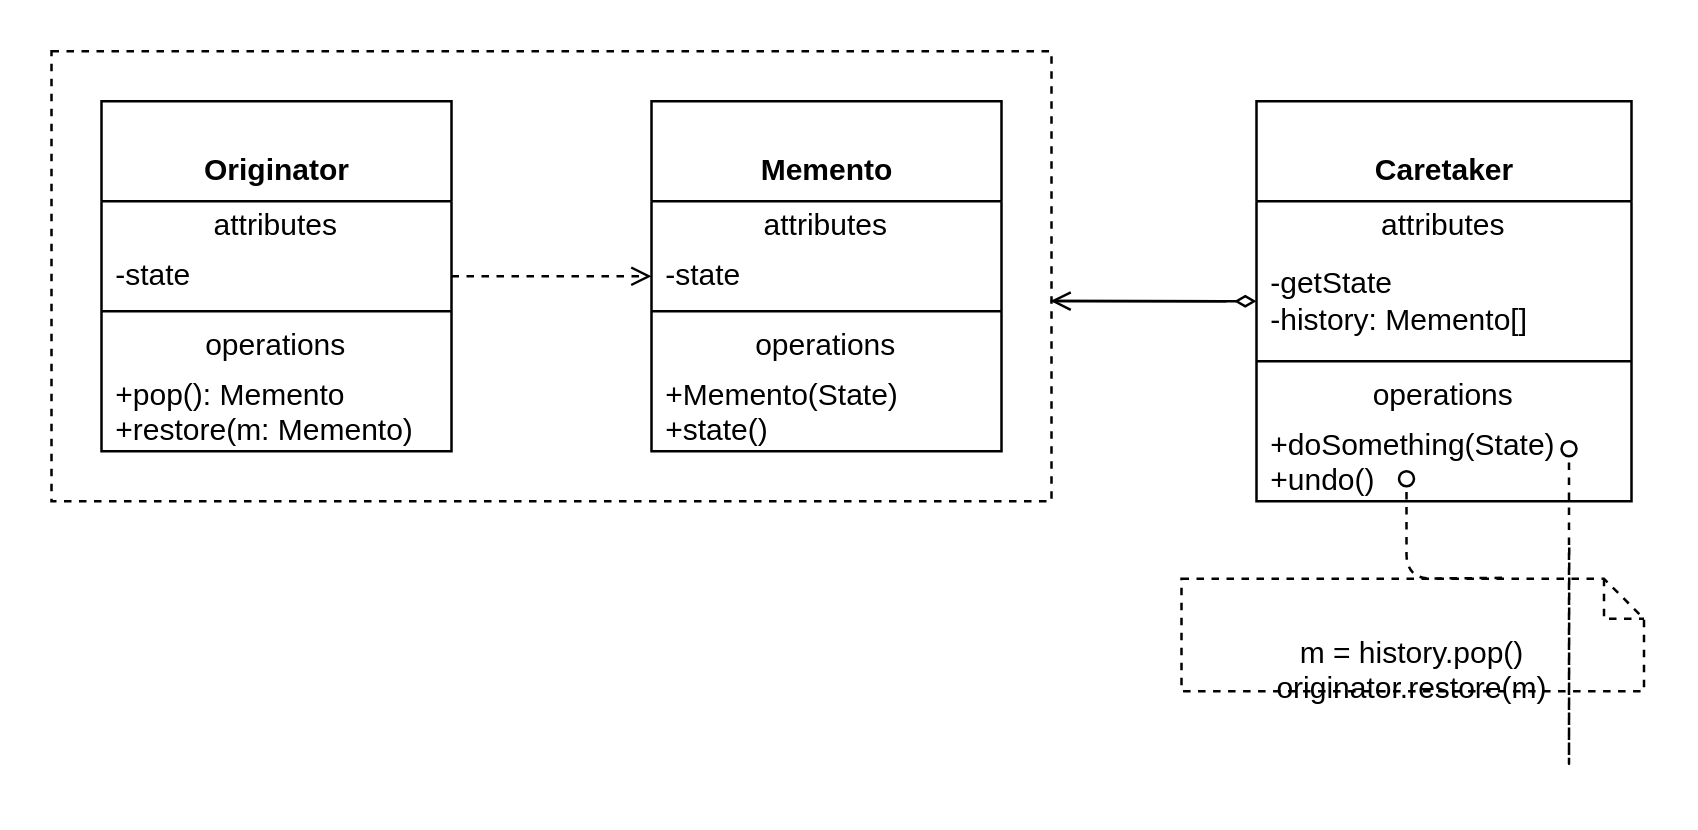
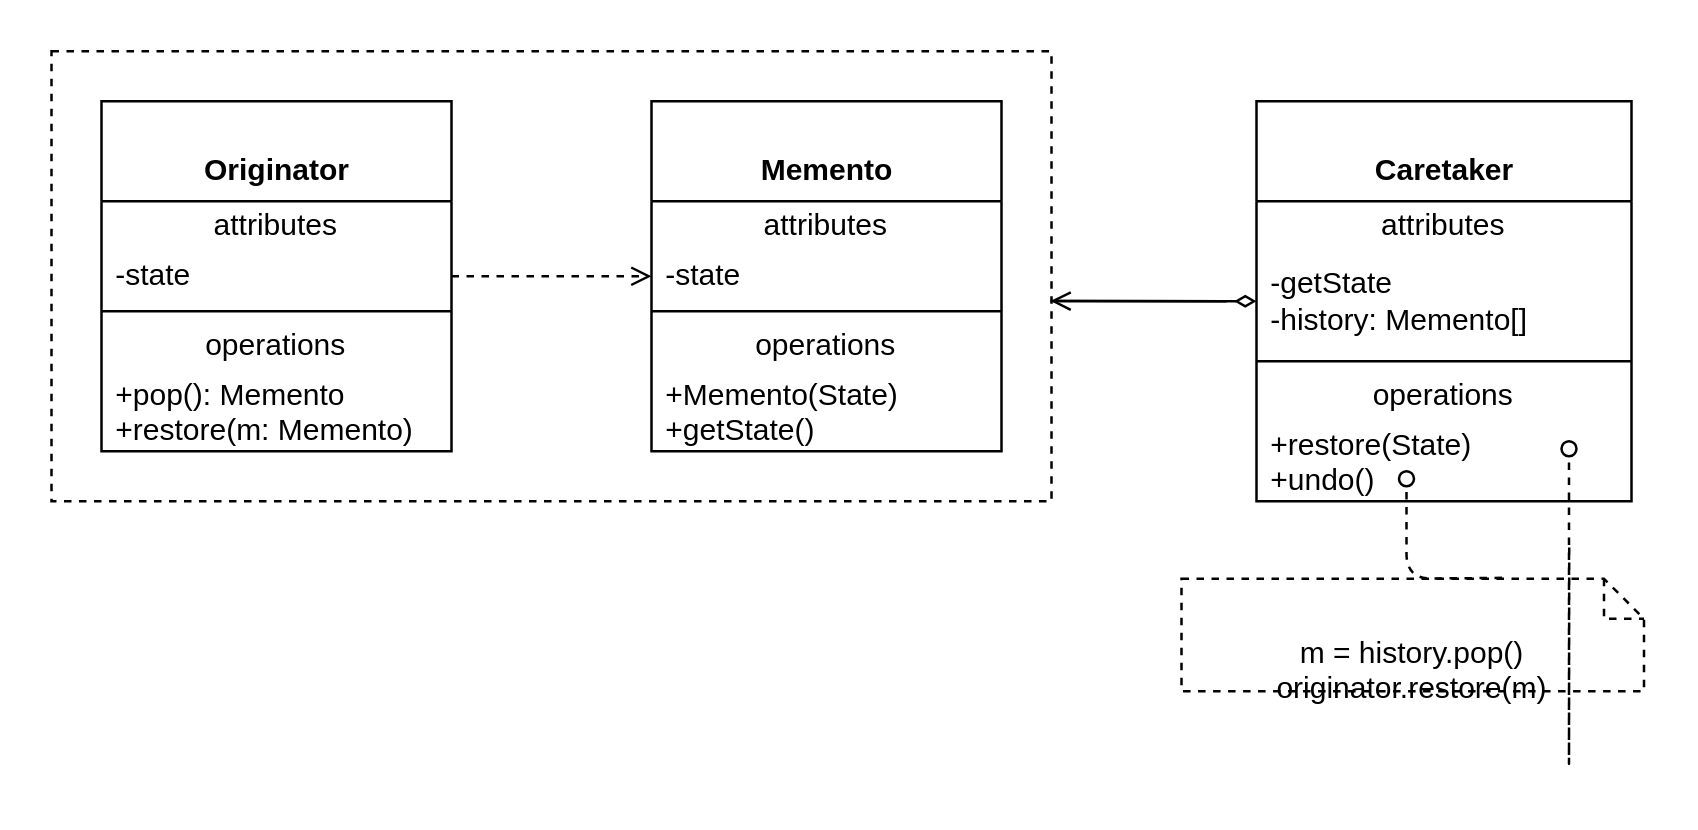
(792, 411) -> (792, 411)
(1427, 461) -> (1397, 461)
